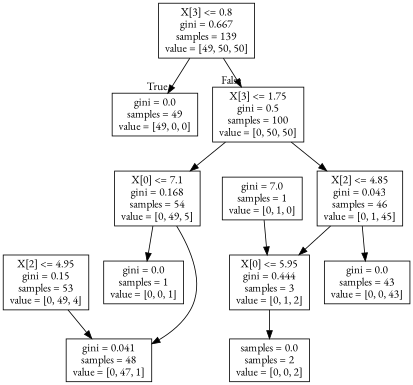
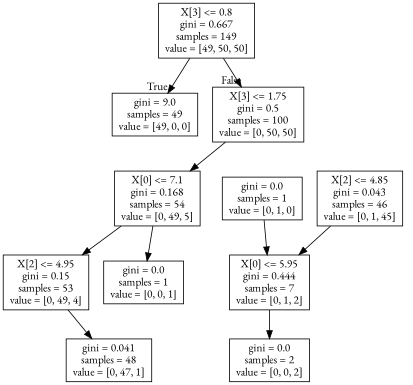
(207, 31) -> (207, 31)
(155, 115) -> (155, 115)
(306, 154) -> none
(262, 199) -> (262, 199)
(270, 282) -> (270, 282)
(367, 282) -> none
(197, 288) -> (105, 238)
(270, 360) -> (270, 360)
